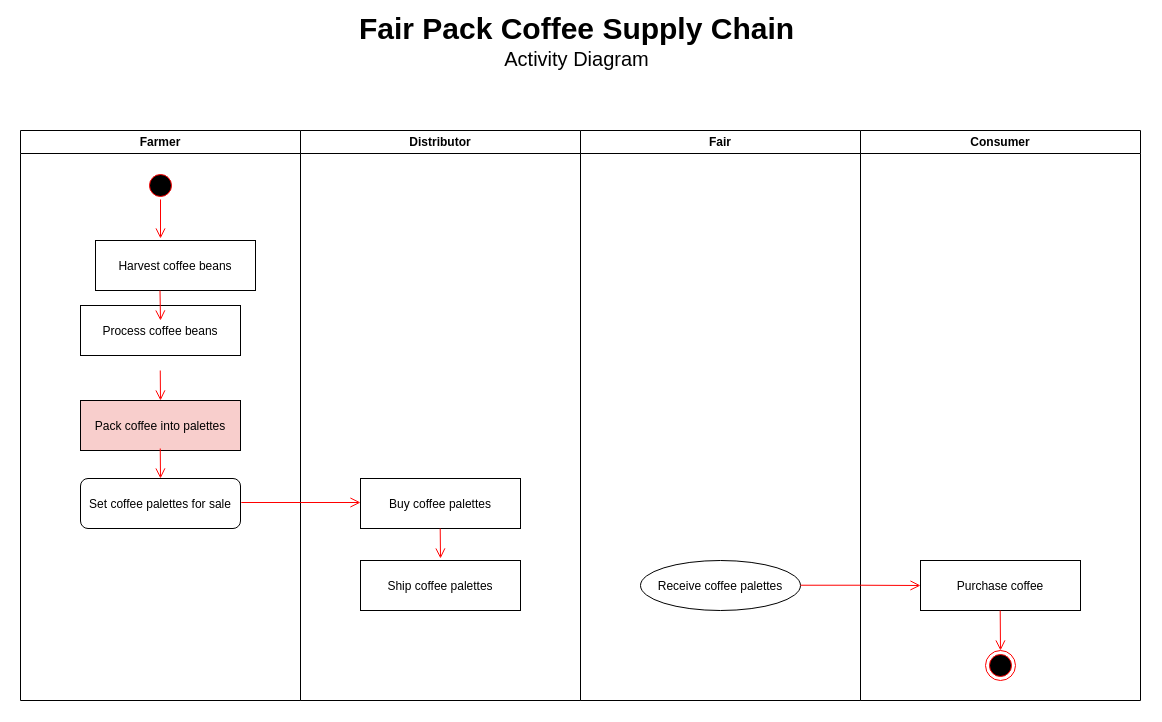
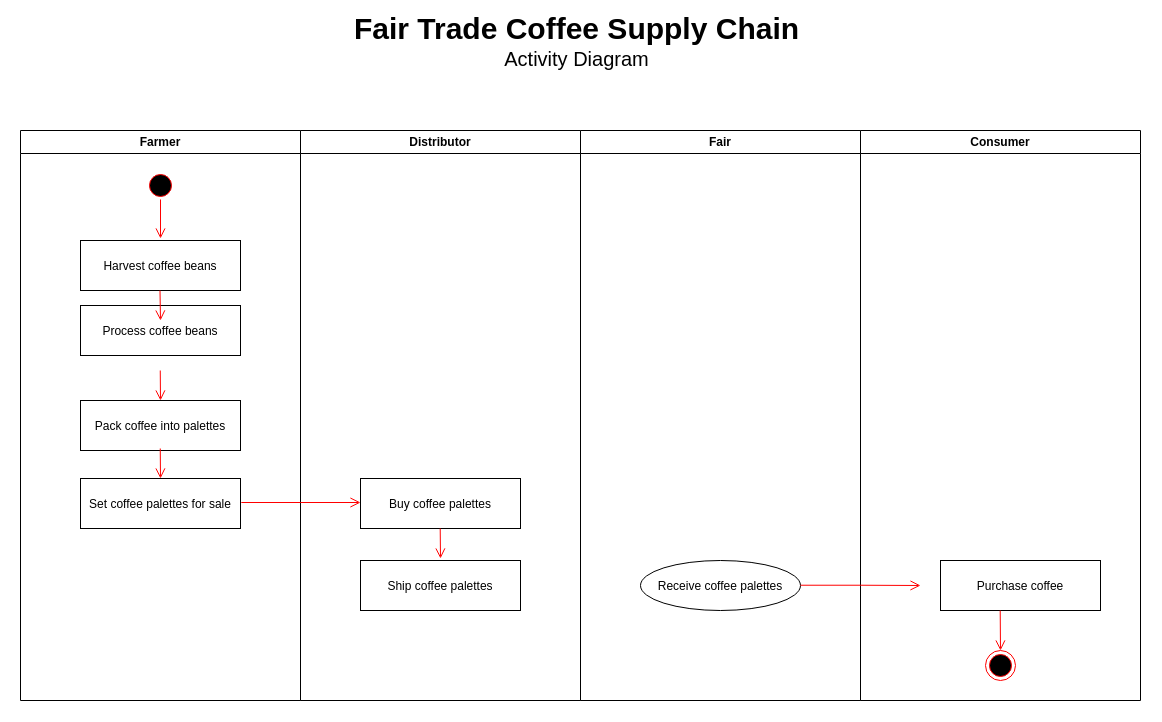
(577, 41) -> (577, 41)
(176, 266) -> (161, 266)
(161, 426) -> (161, 426)
(161, 504) -> (161, 504)
(1001, 586) -> (1021, 586)
